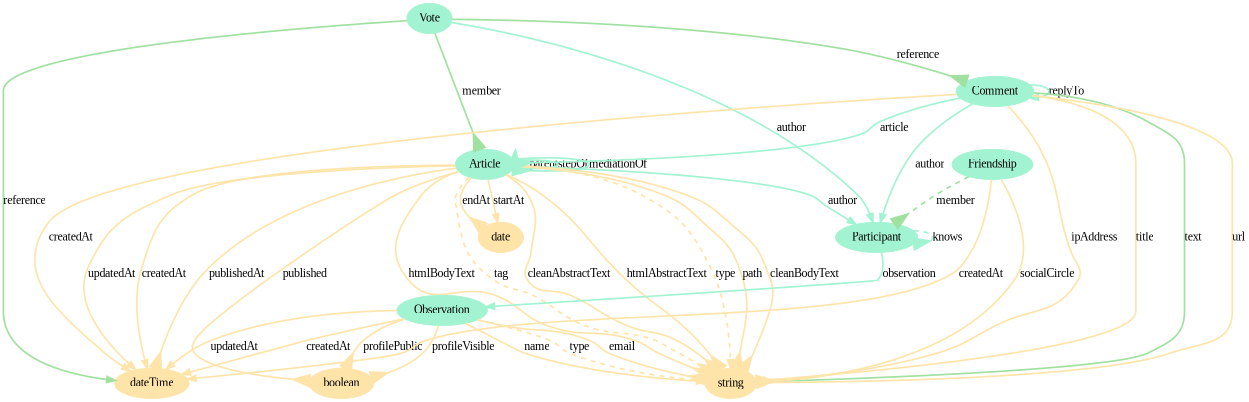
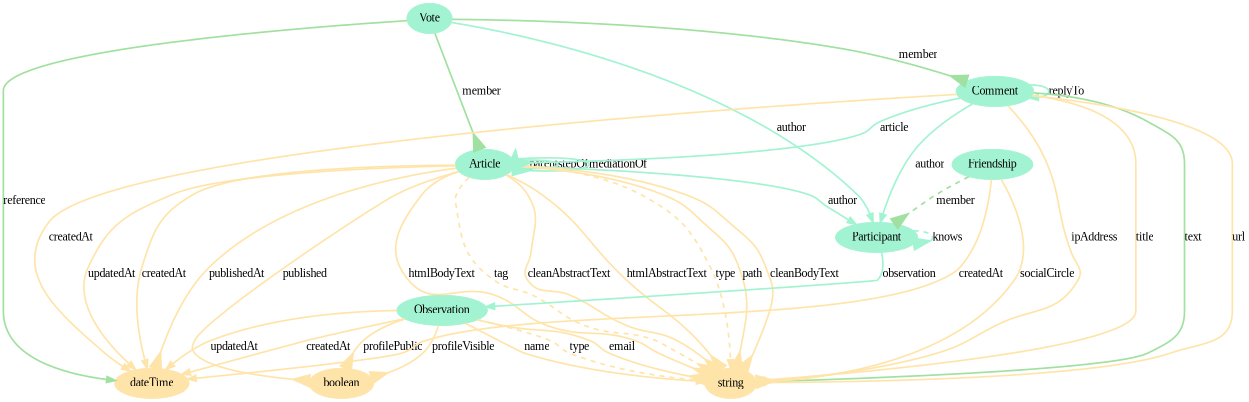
(918, 55) -> (918, 55)
(501, 237) -> none
